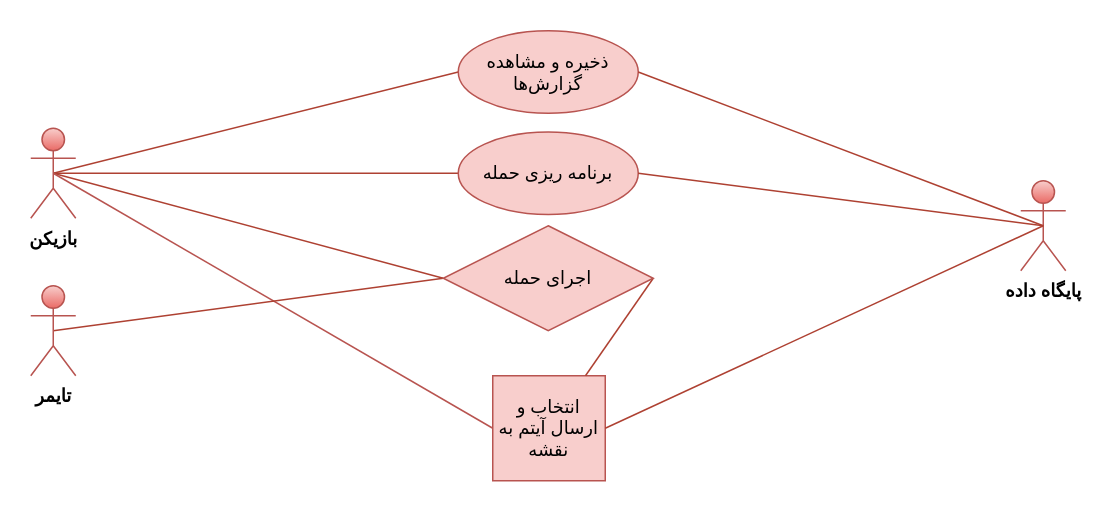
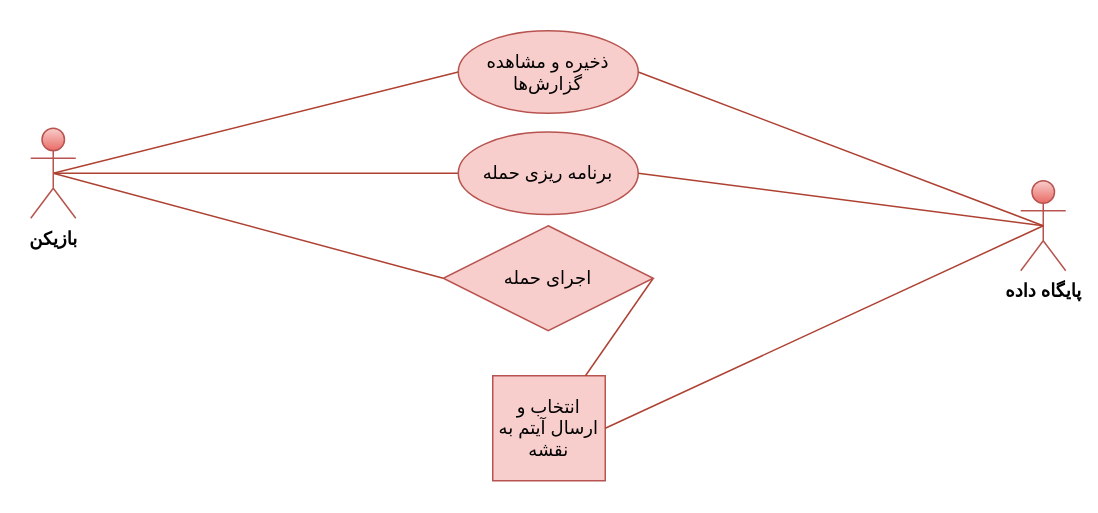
(277, 303) -> none
(247, 305) -> none
(53, 331) -> none
